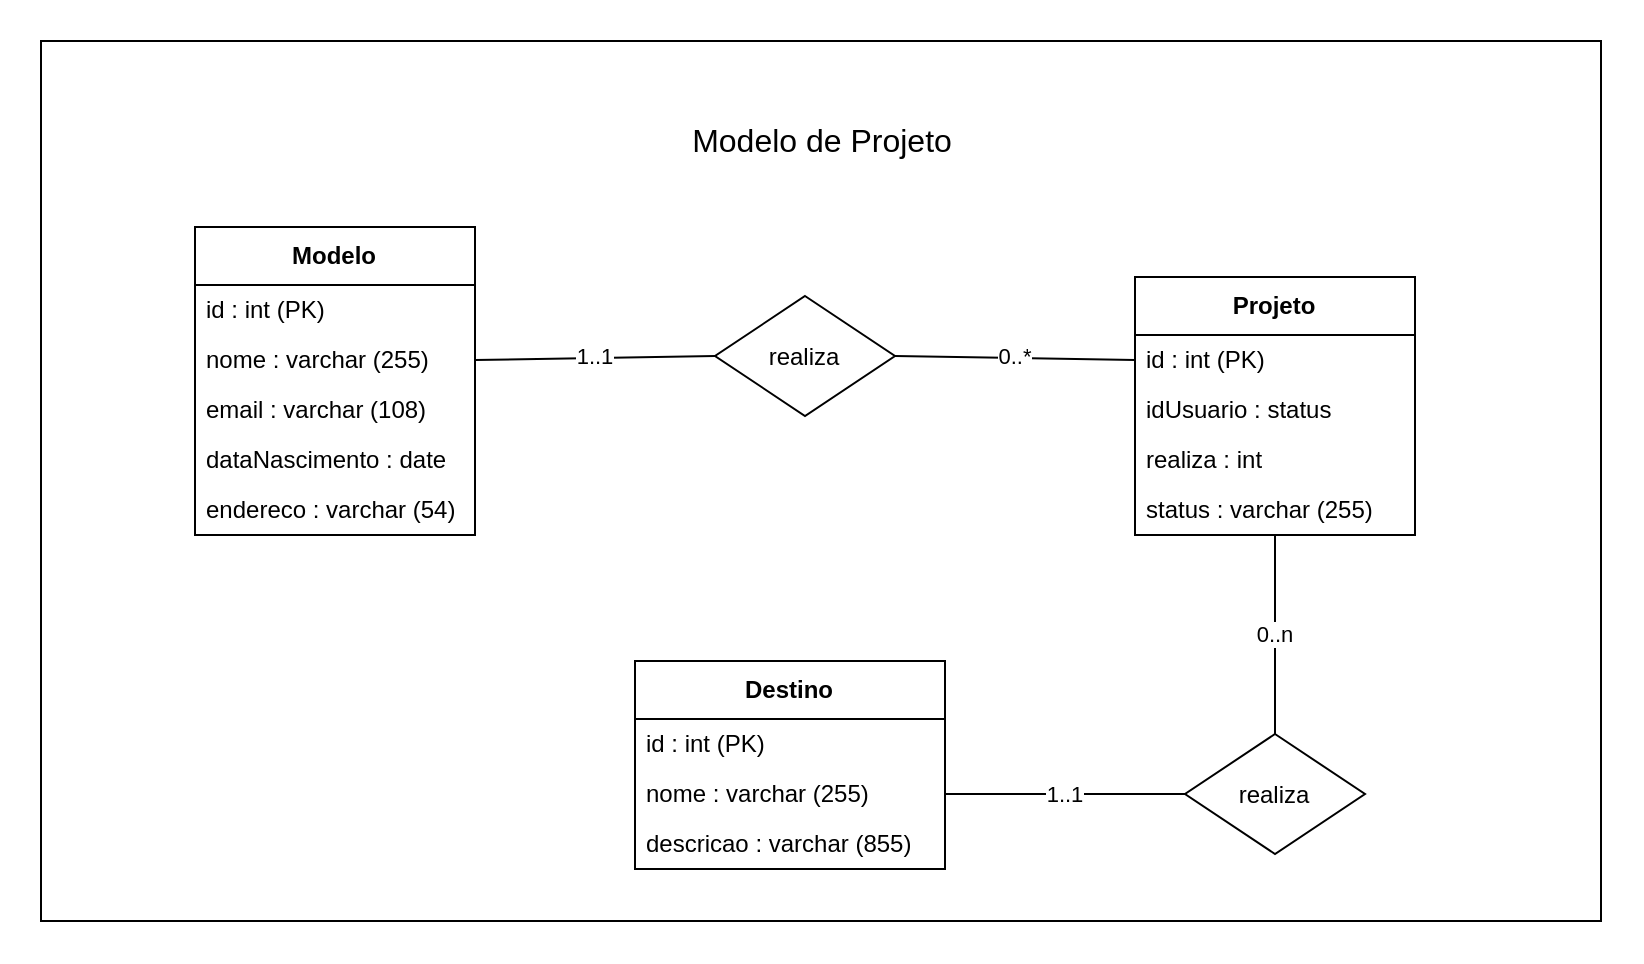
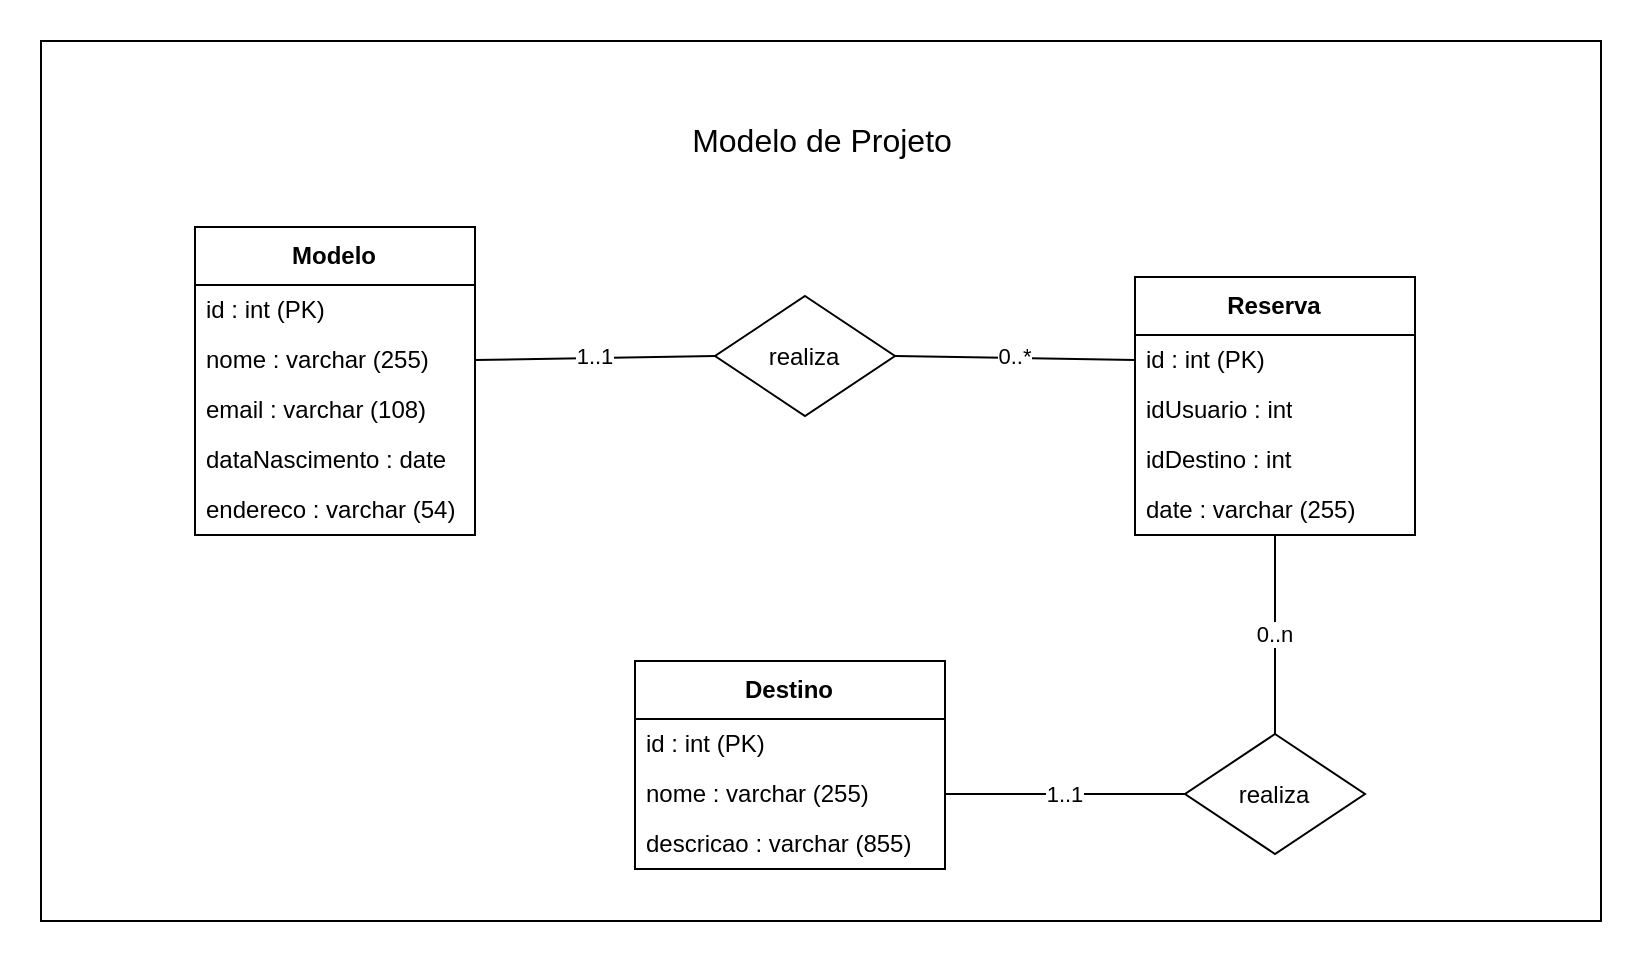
(1275, 307) -> (1275, 307)
(1252, 411) -> (1229, 411)
(1216, 461) -> (1229, 461)
(1277, 511) -> (1269, 511)
